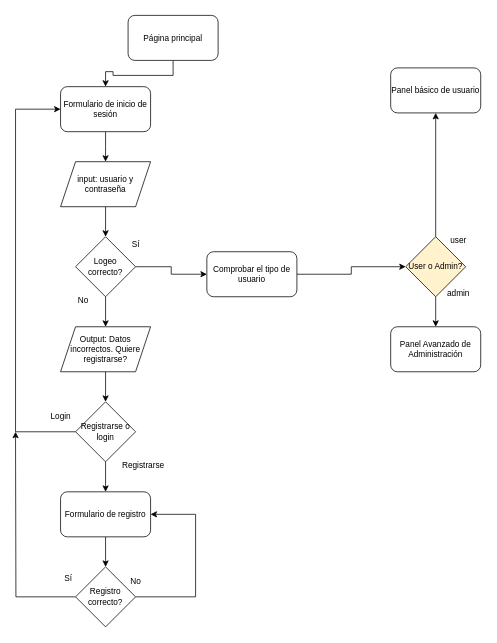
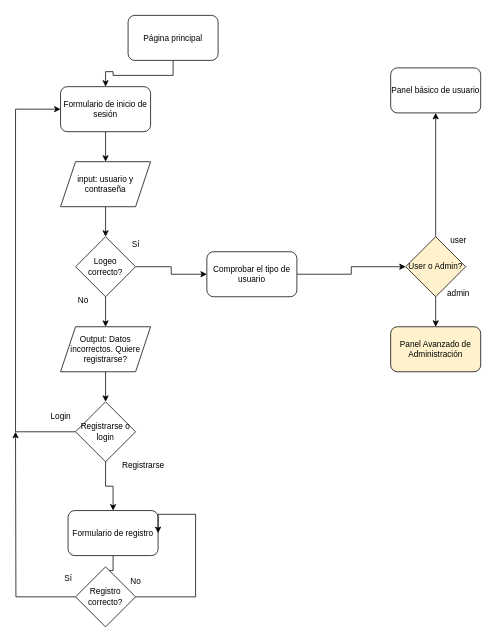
(435, 349) -> (435, 349)
(105, 514) -> (113, 533)
